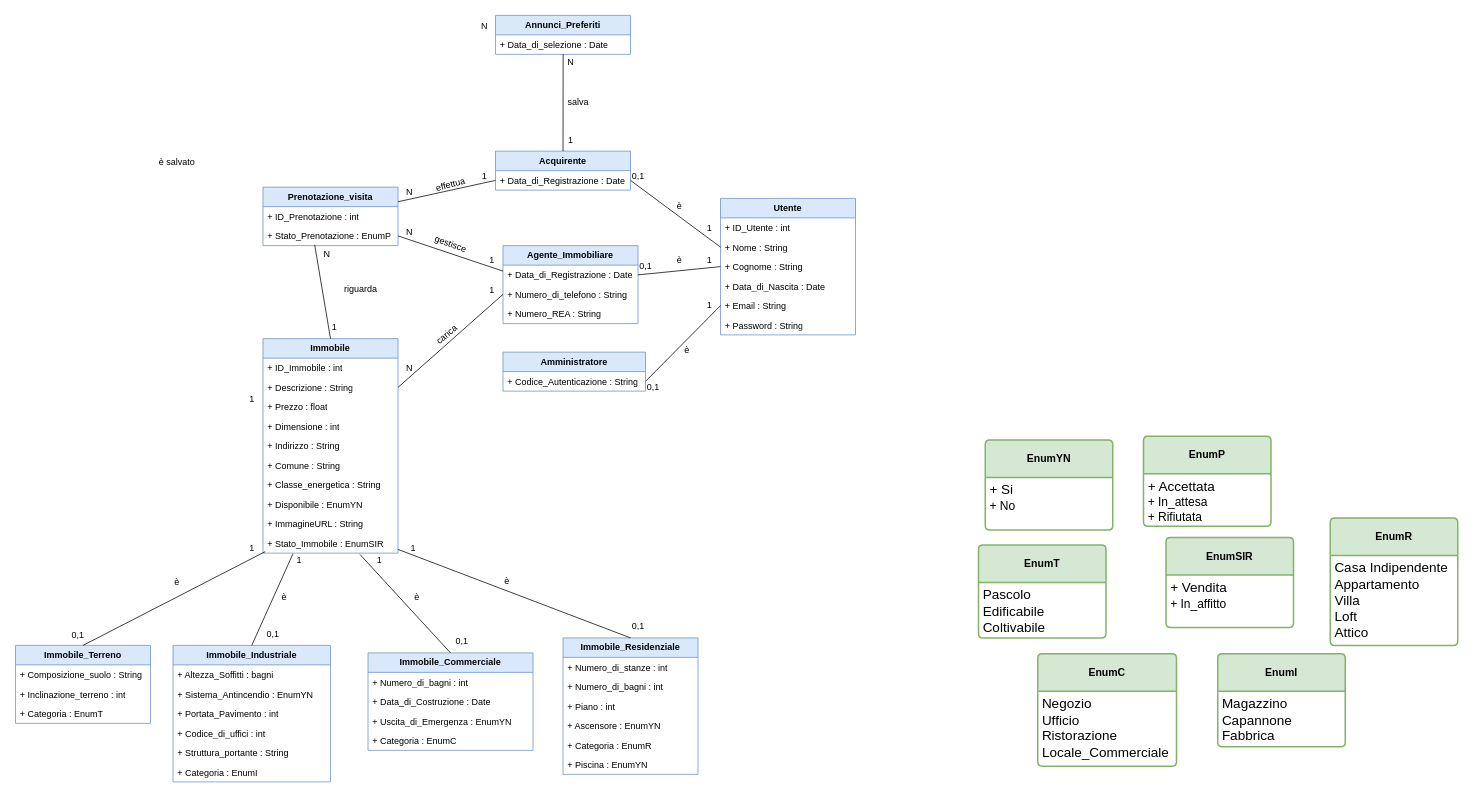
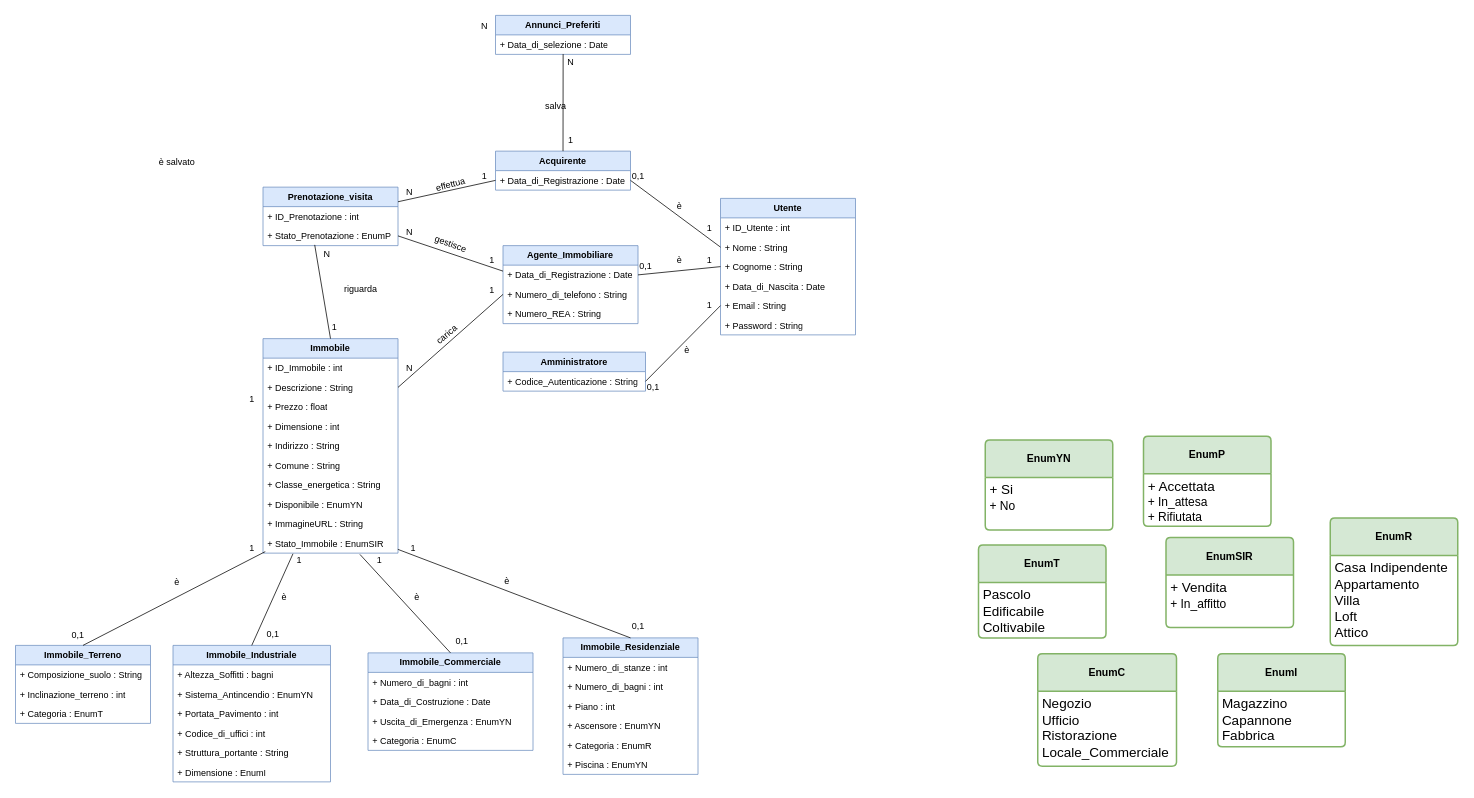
(578, 102) -> (555, 106)
(219, 773) -> (221, 773)
